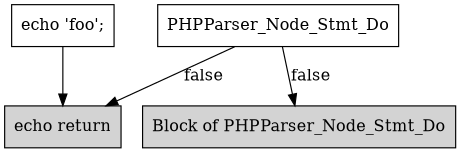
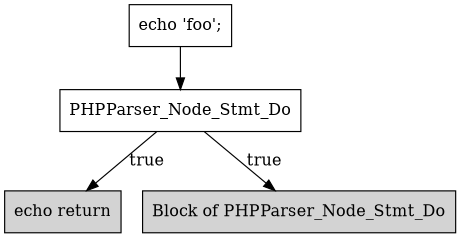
(63, 70) -> (180, 62)
(204, 76) -> (147, 161)
(311, 76) -> (265, 161)
